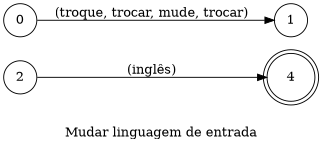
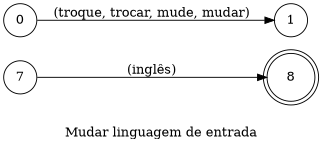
(152, 13) -> (152, 13)
(20, 77) -> (20, 77)
(291, 77) -> (291, 77)
